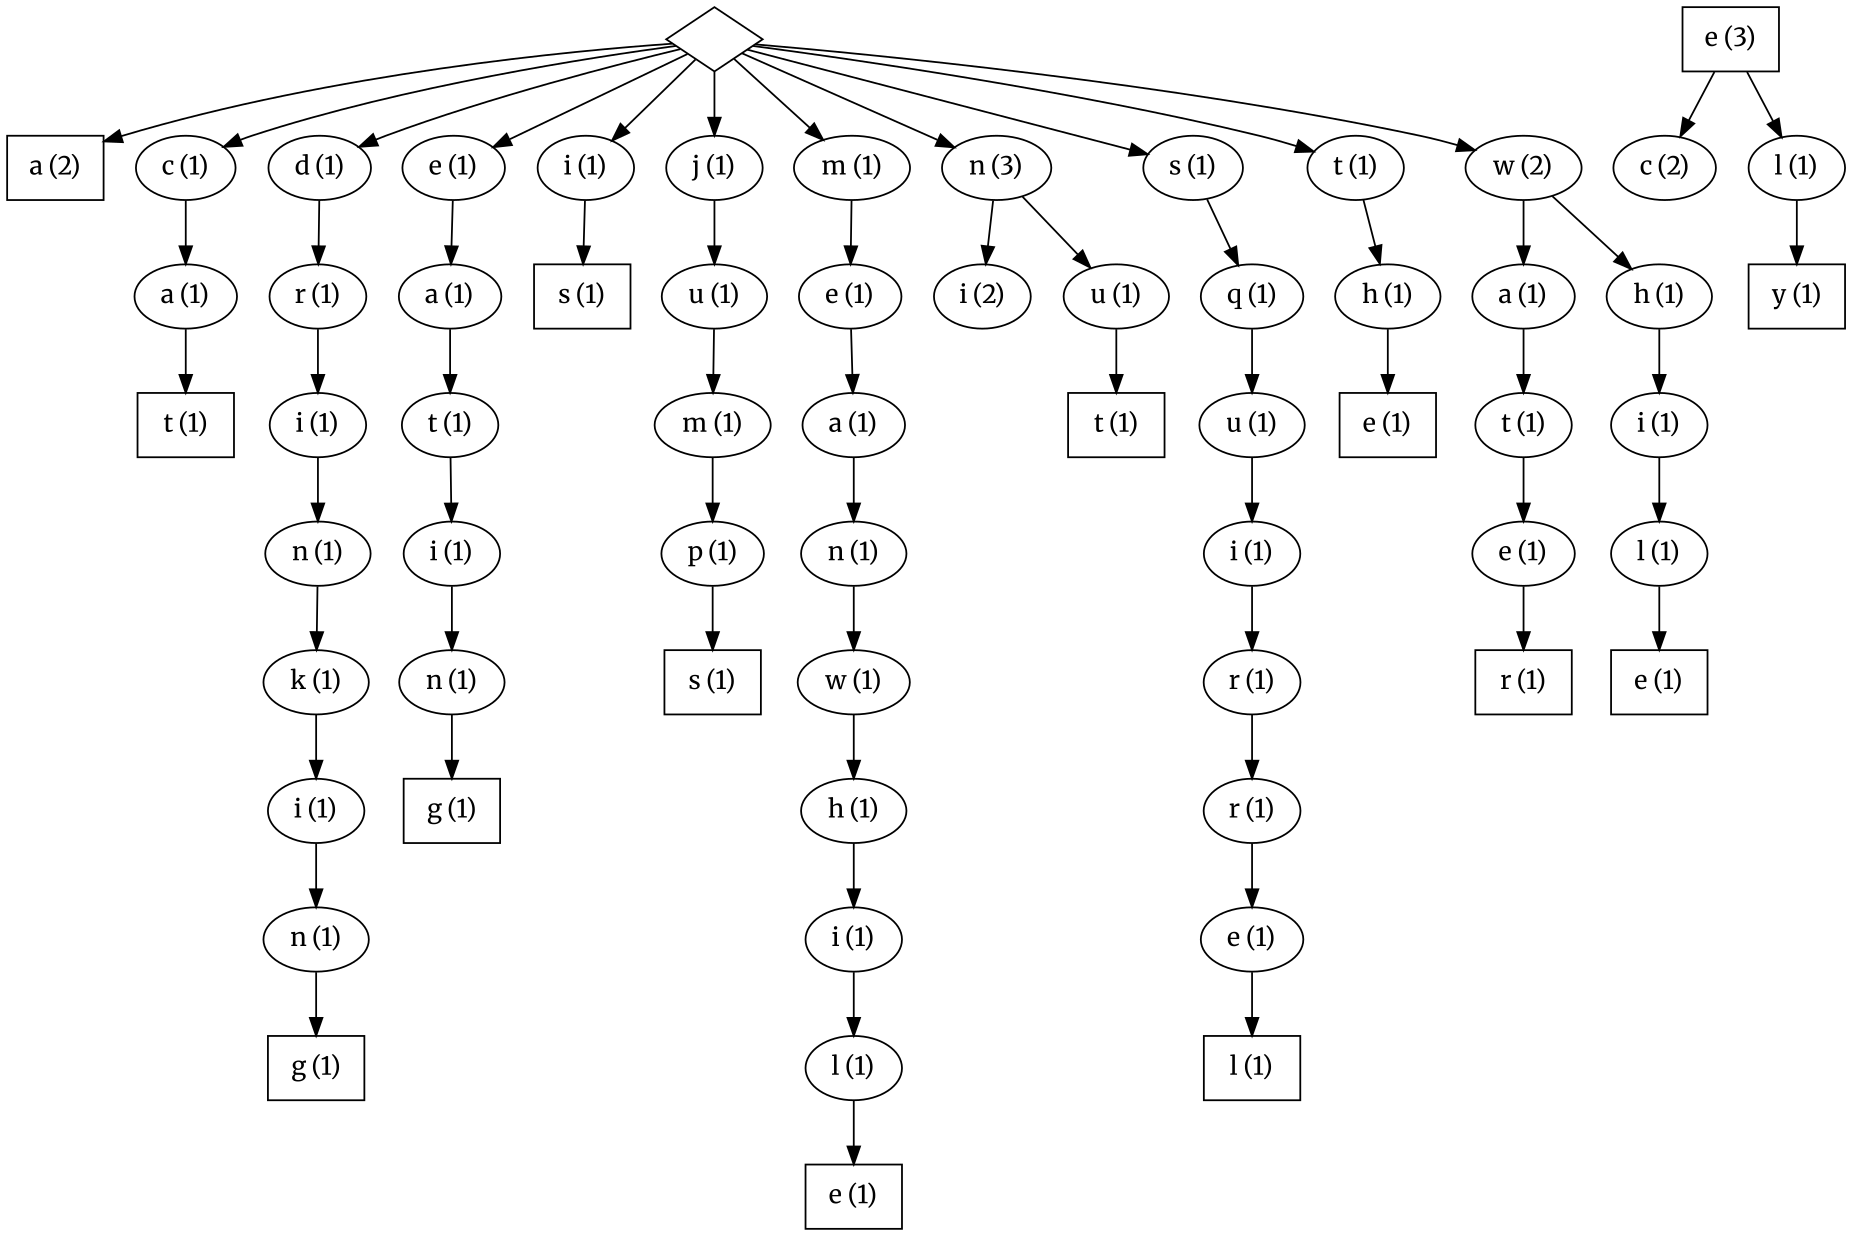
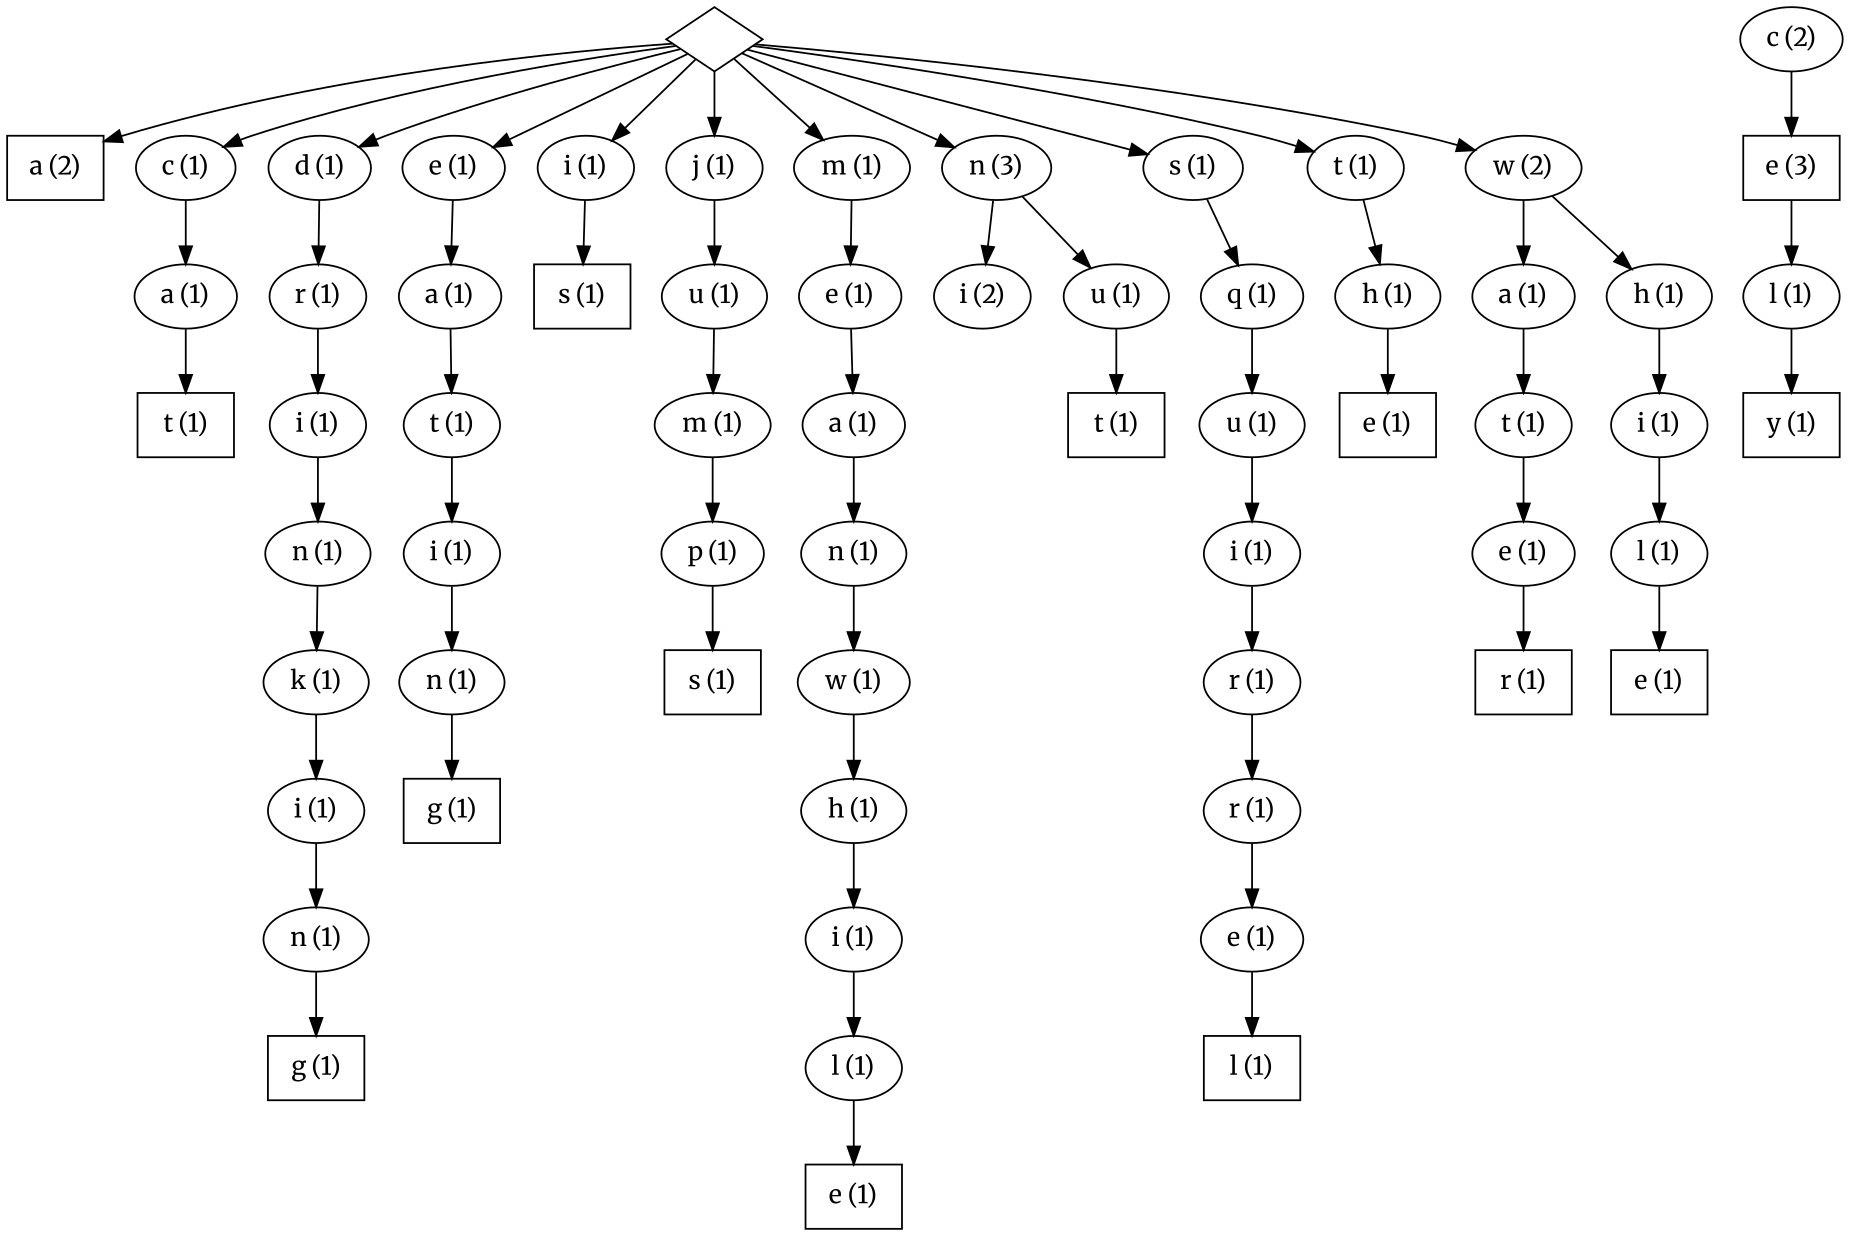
(1702, 96) -> (1791, 95)
